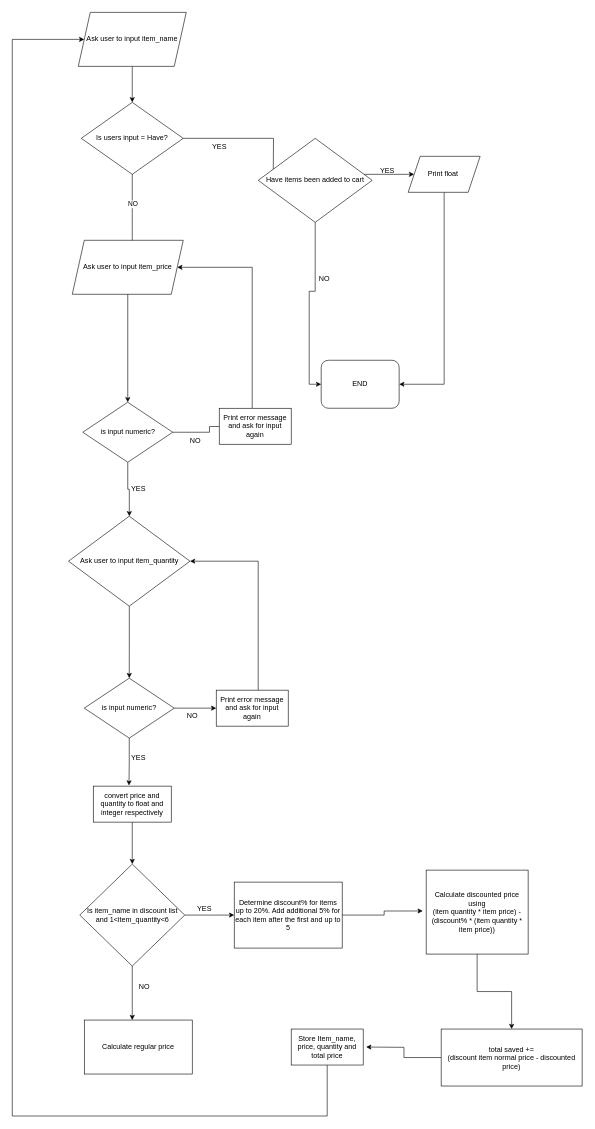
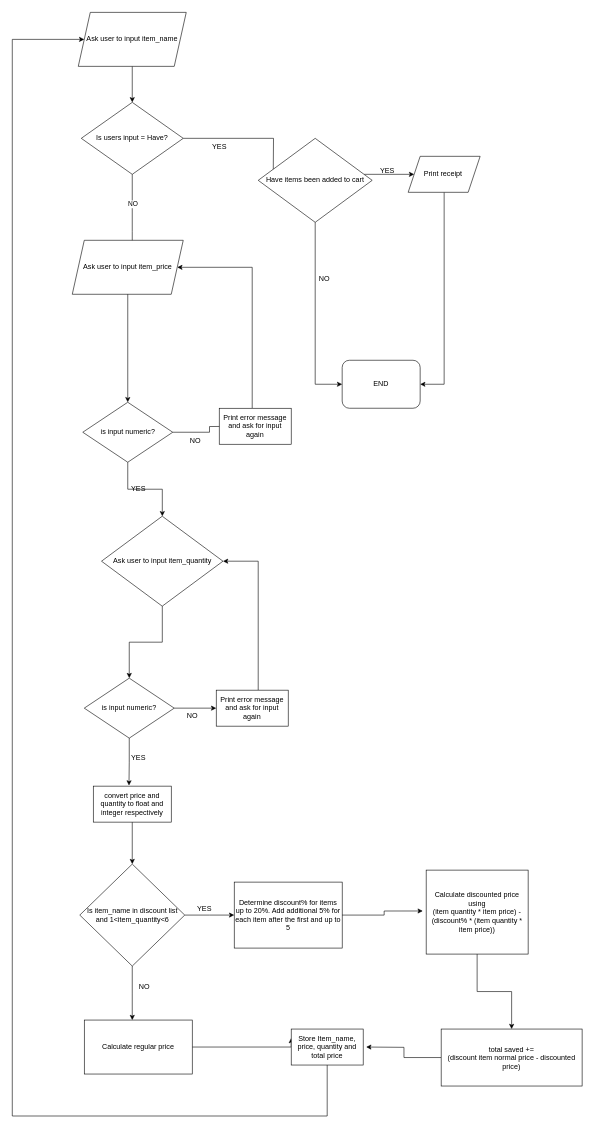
(444, 174) -> (444, 174)
(360, 384) -> (381, 384)
(129, 561) -> (162, 561)
none -> (291, 1043)
